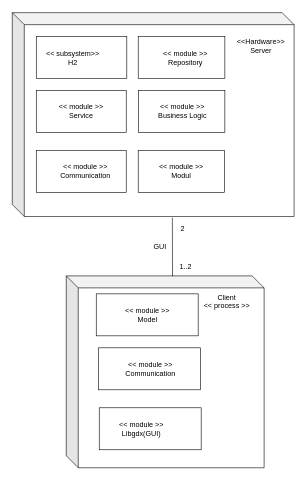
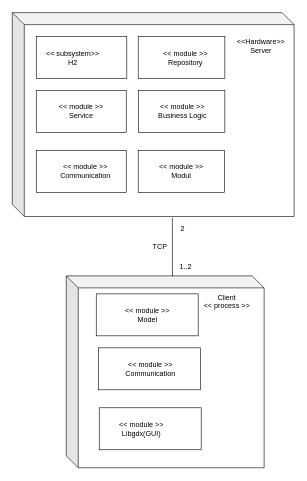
(160, 246) -> (160, 246)
